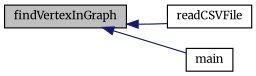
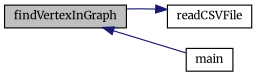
(153, 24) -> (141, 9)
